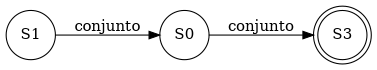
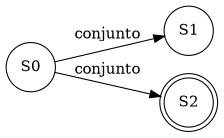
(102, 35) -> (104, 50)
(342, 35) -> (189, 103)
